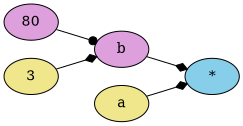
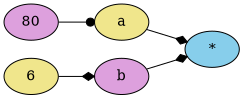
(73, 35) -> (72, 22)
(31, 76) -> (31, 76)
